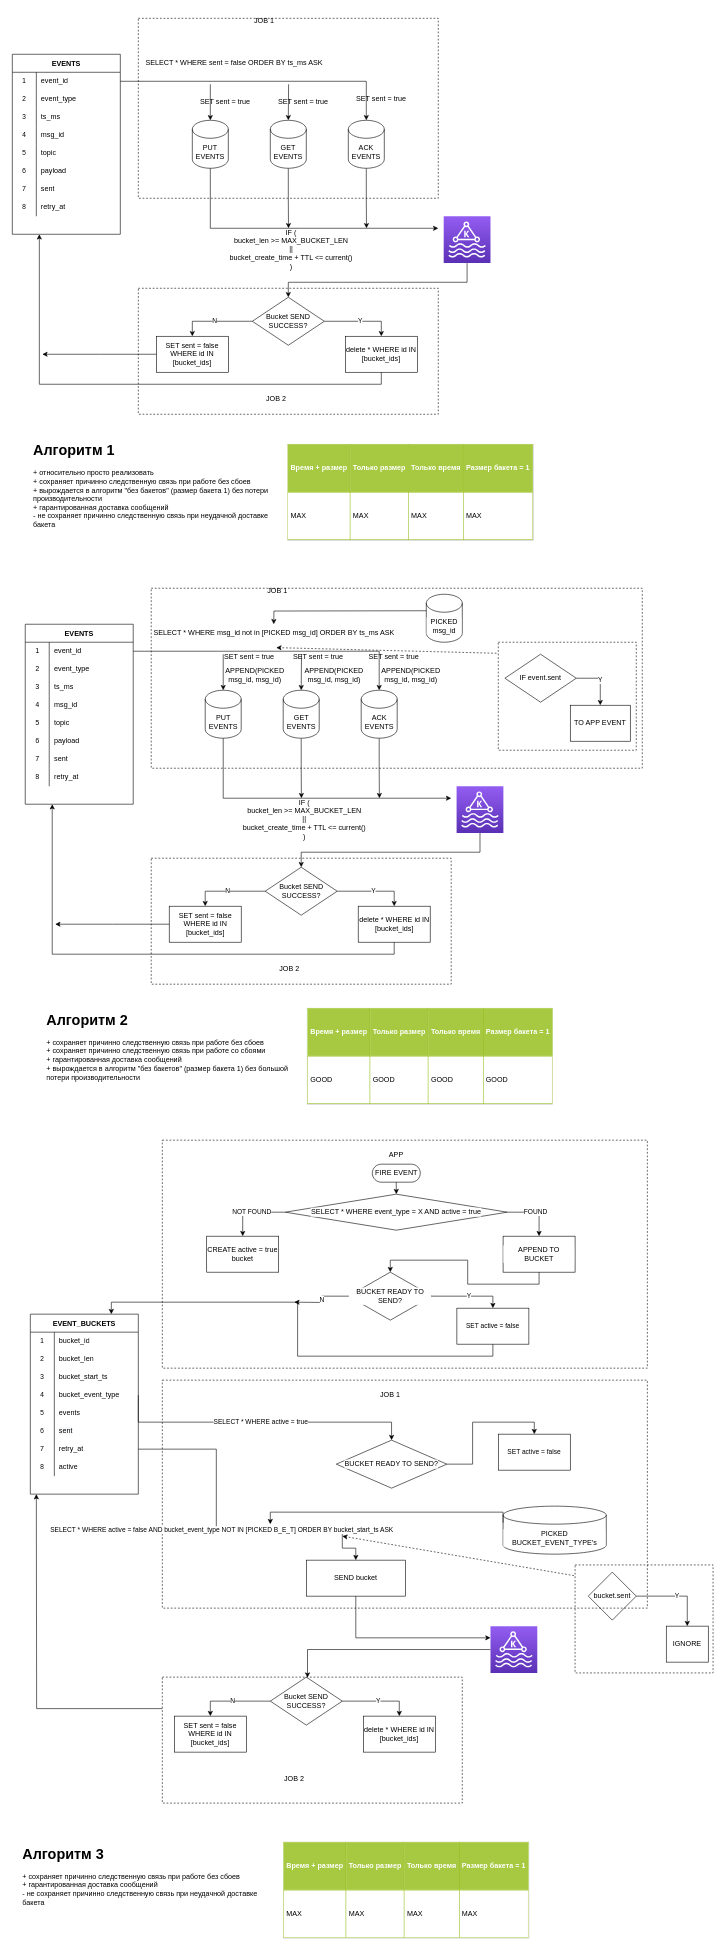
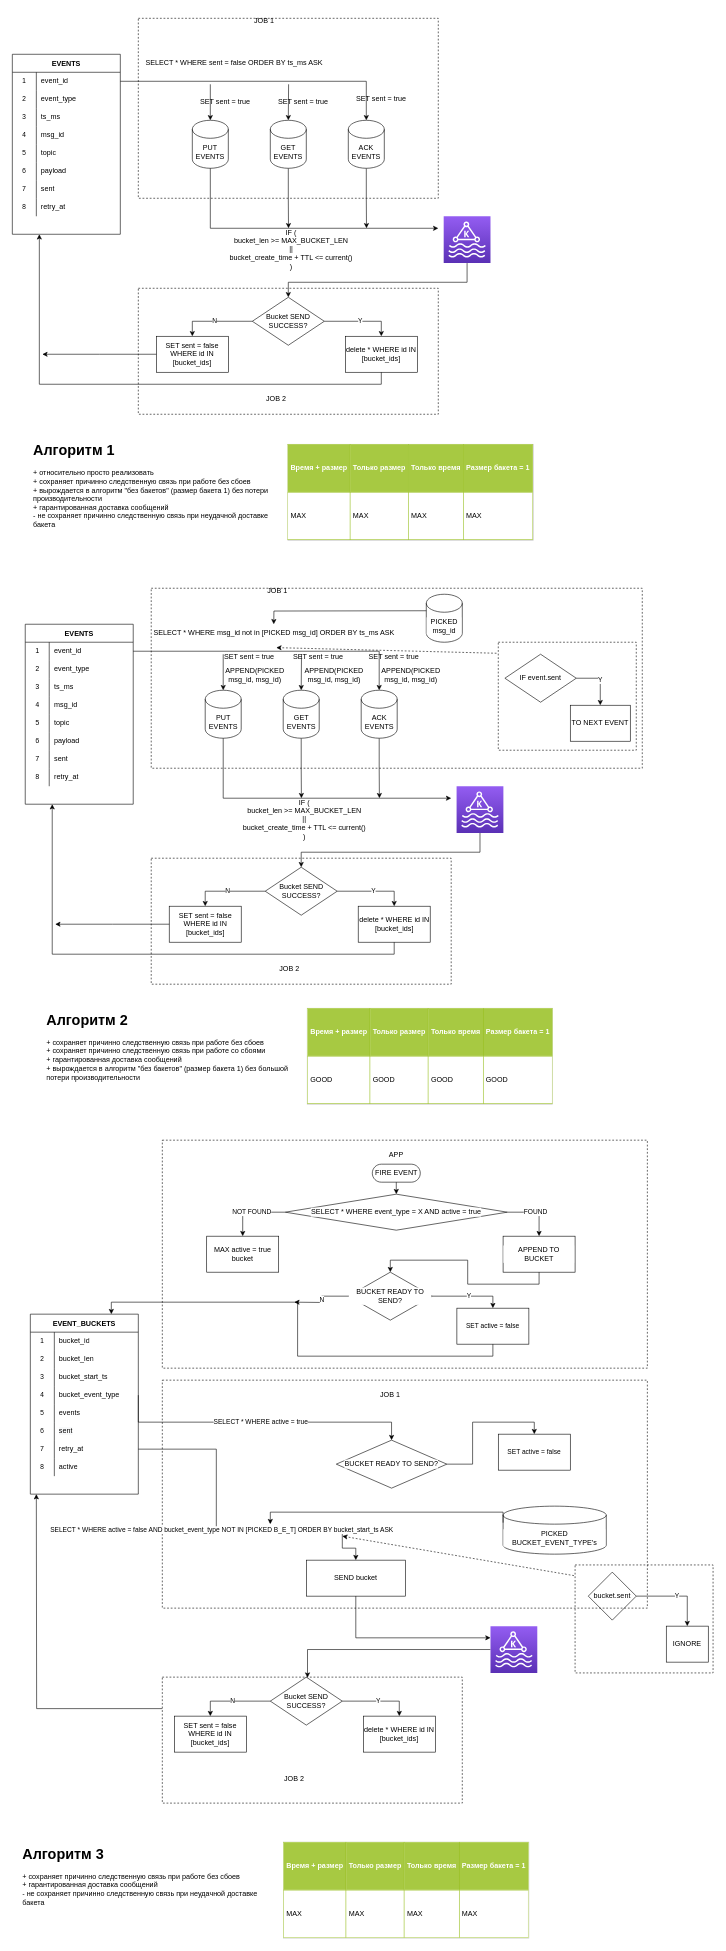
(600, 723) -> (600, 723)
(243, 1254) -> (243, 1254)
